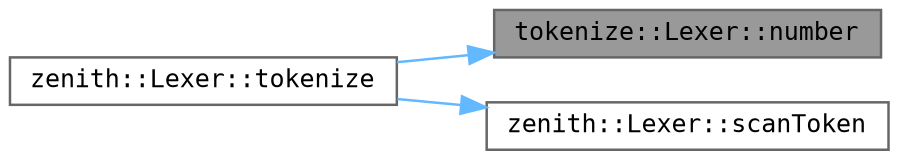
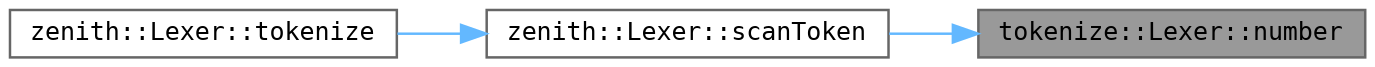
(433, 59) -> (921, 34)
